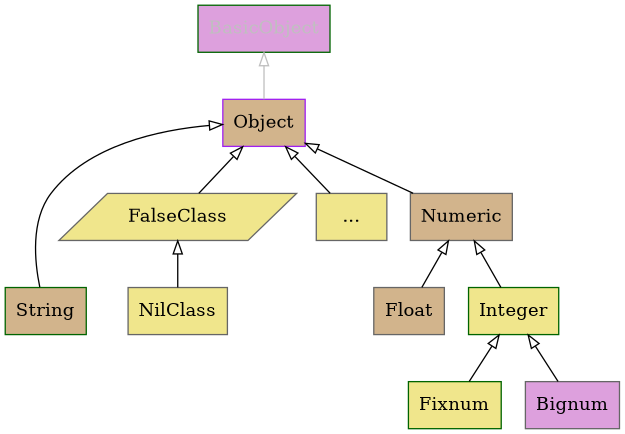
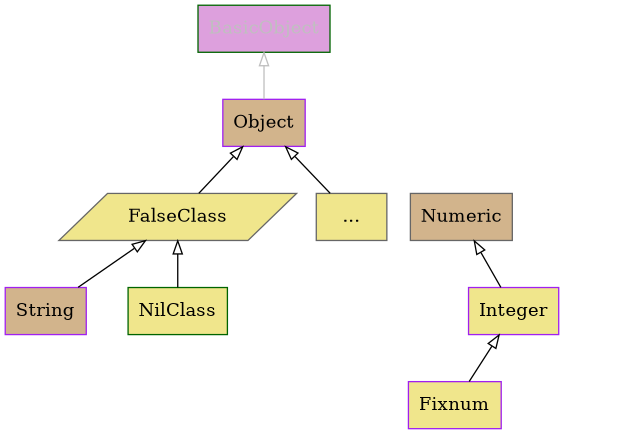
(80, 166) -> (106, 268)
(365, 171) -> none
(46, 311) -> (46, 311)
(178, 311) -> (178, 311)
(409, 311) -> none
(514, 311) -> (514, 311)
(455, 405) -> (455, 405)
(572, 405) -> none
